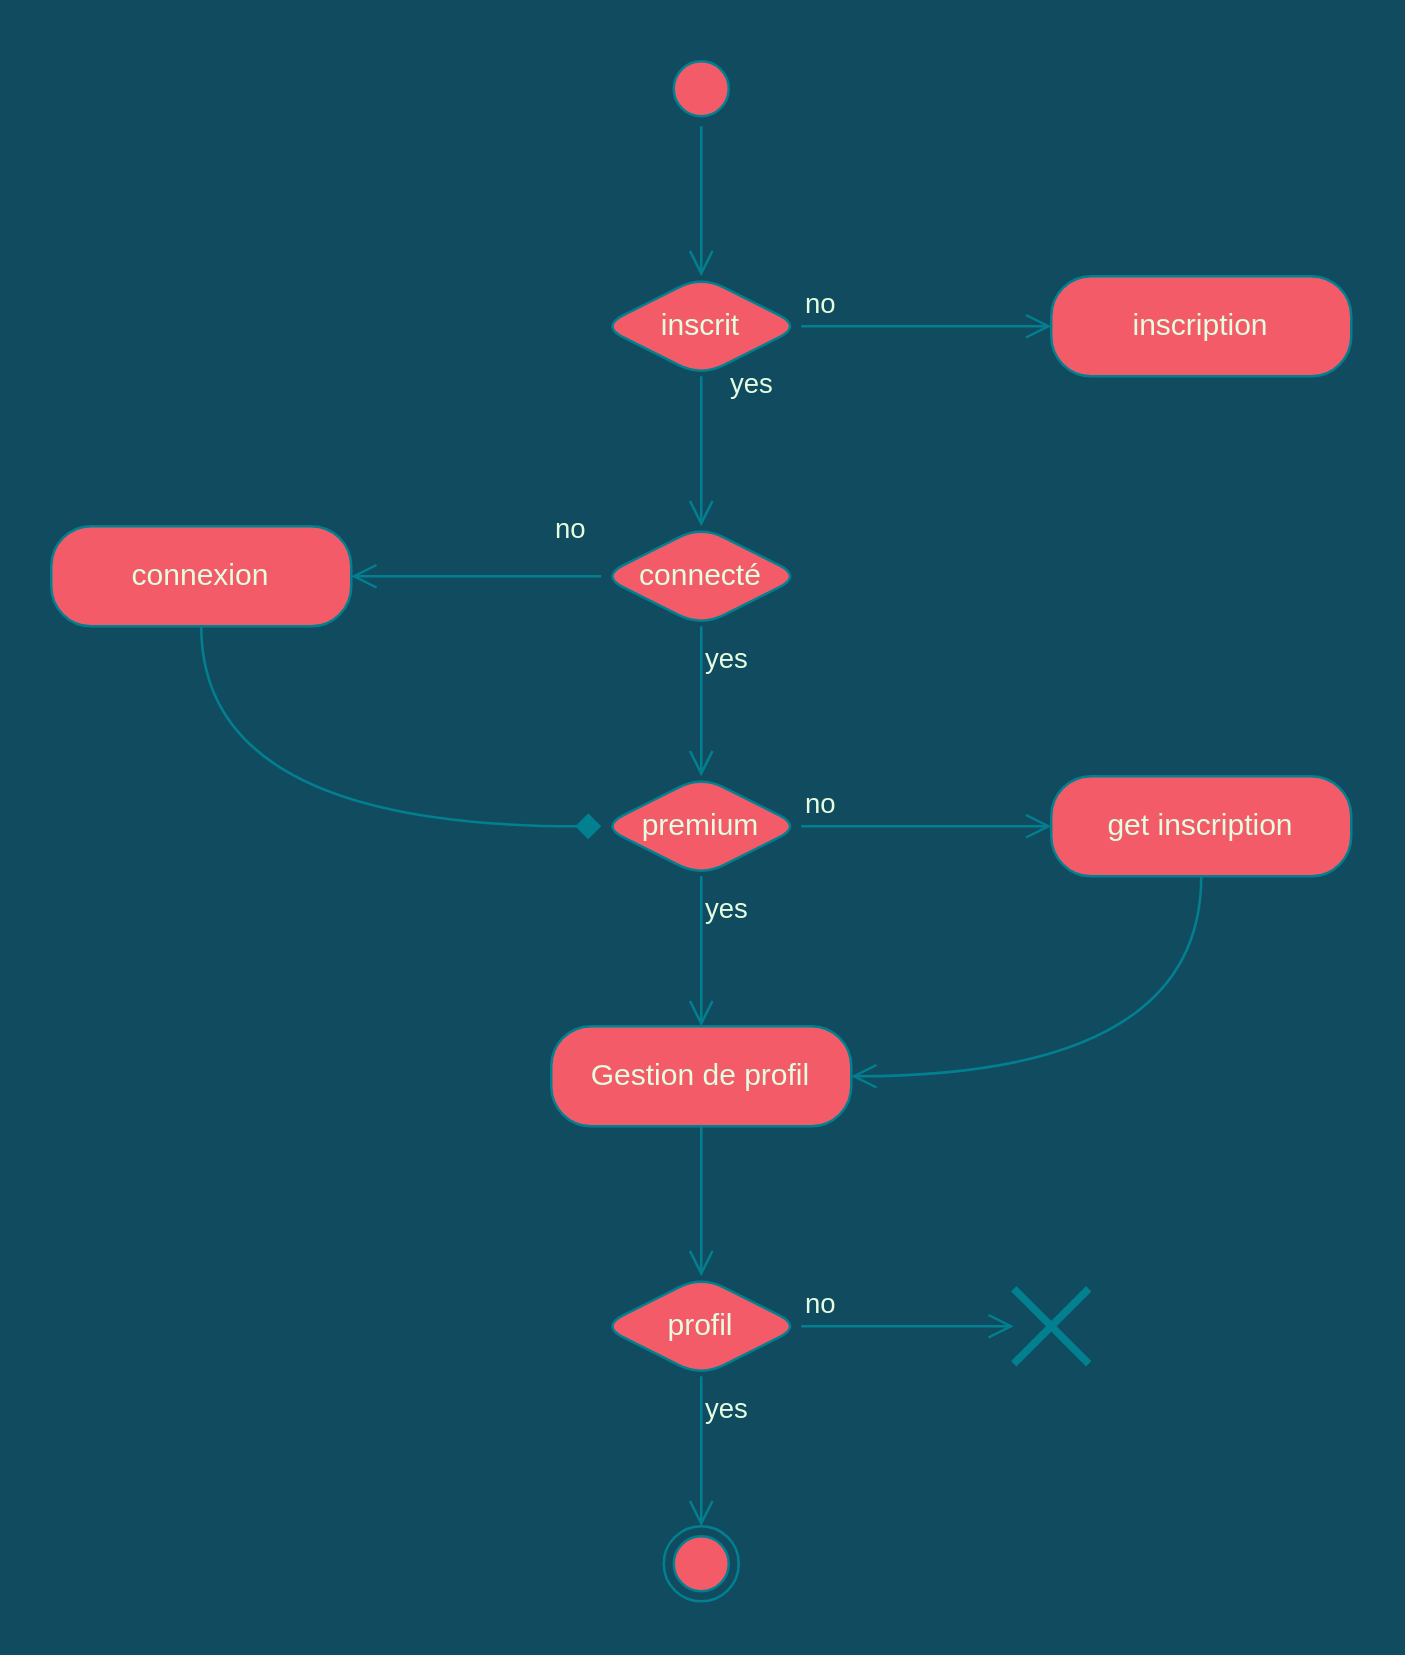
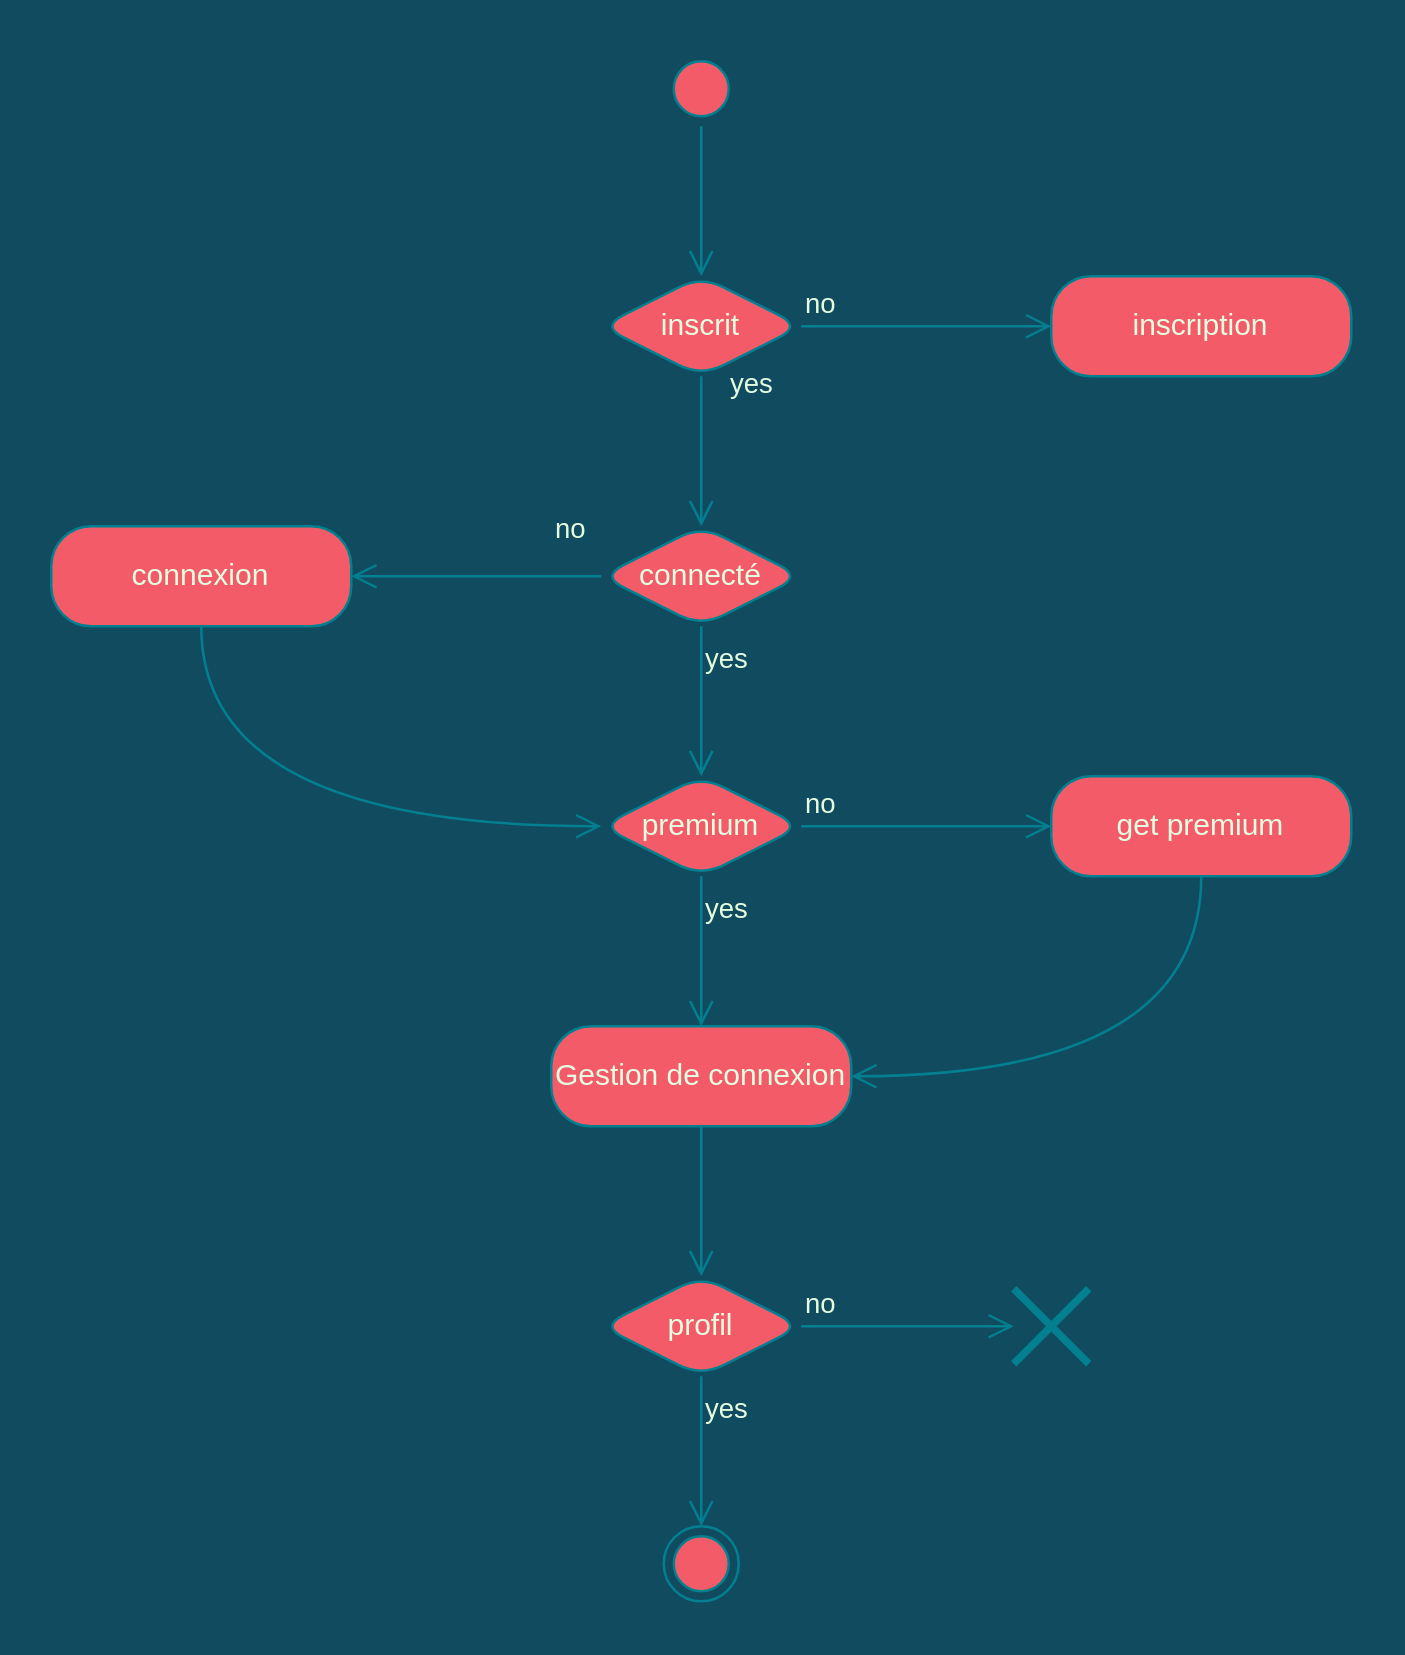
(576, 826) -> (586, 826)
(1201, 826) -> (1201, 826)
(701, 1076) -> (701, 1076)
